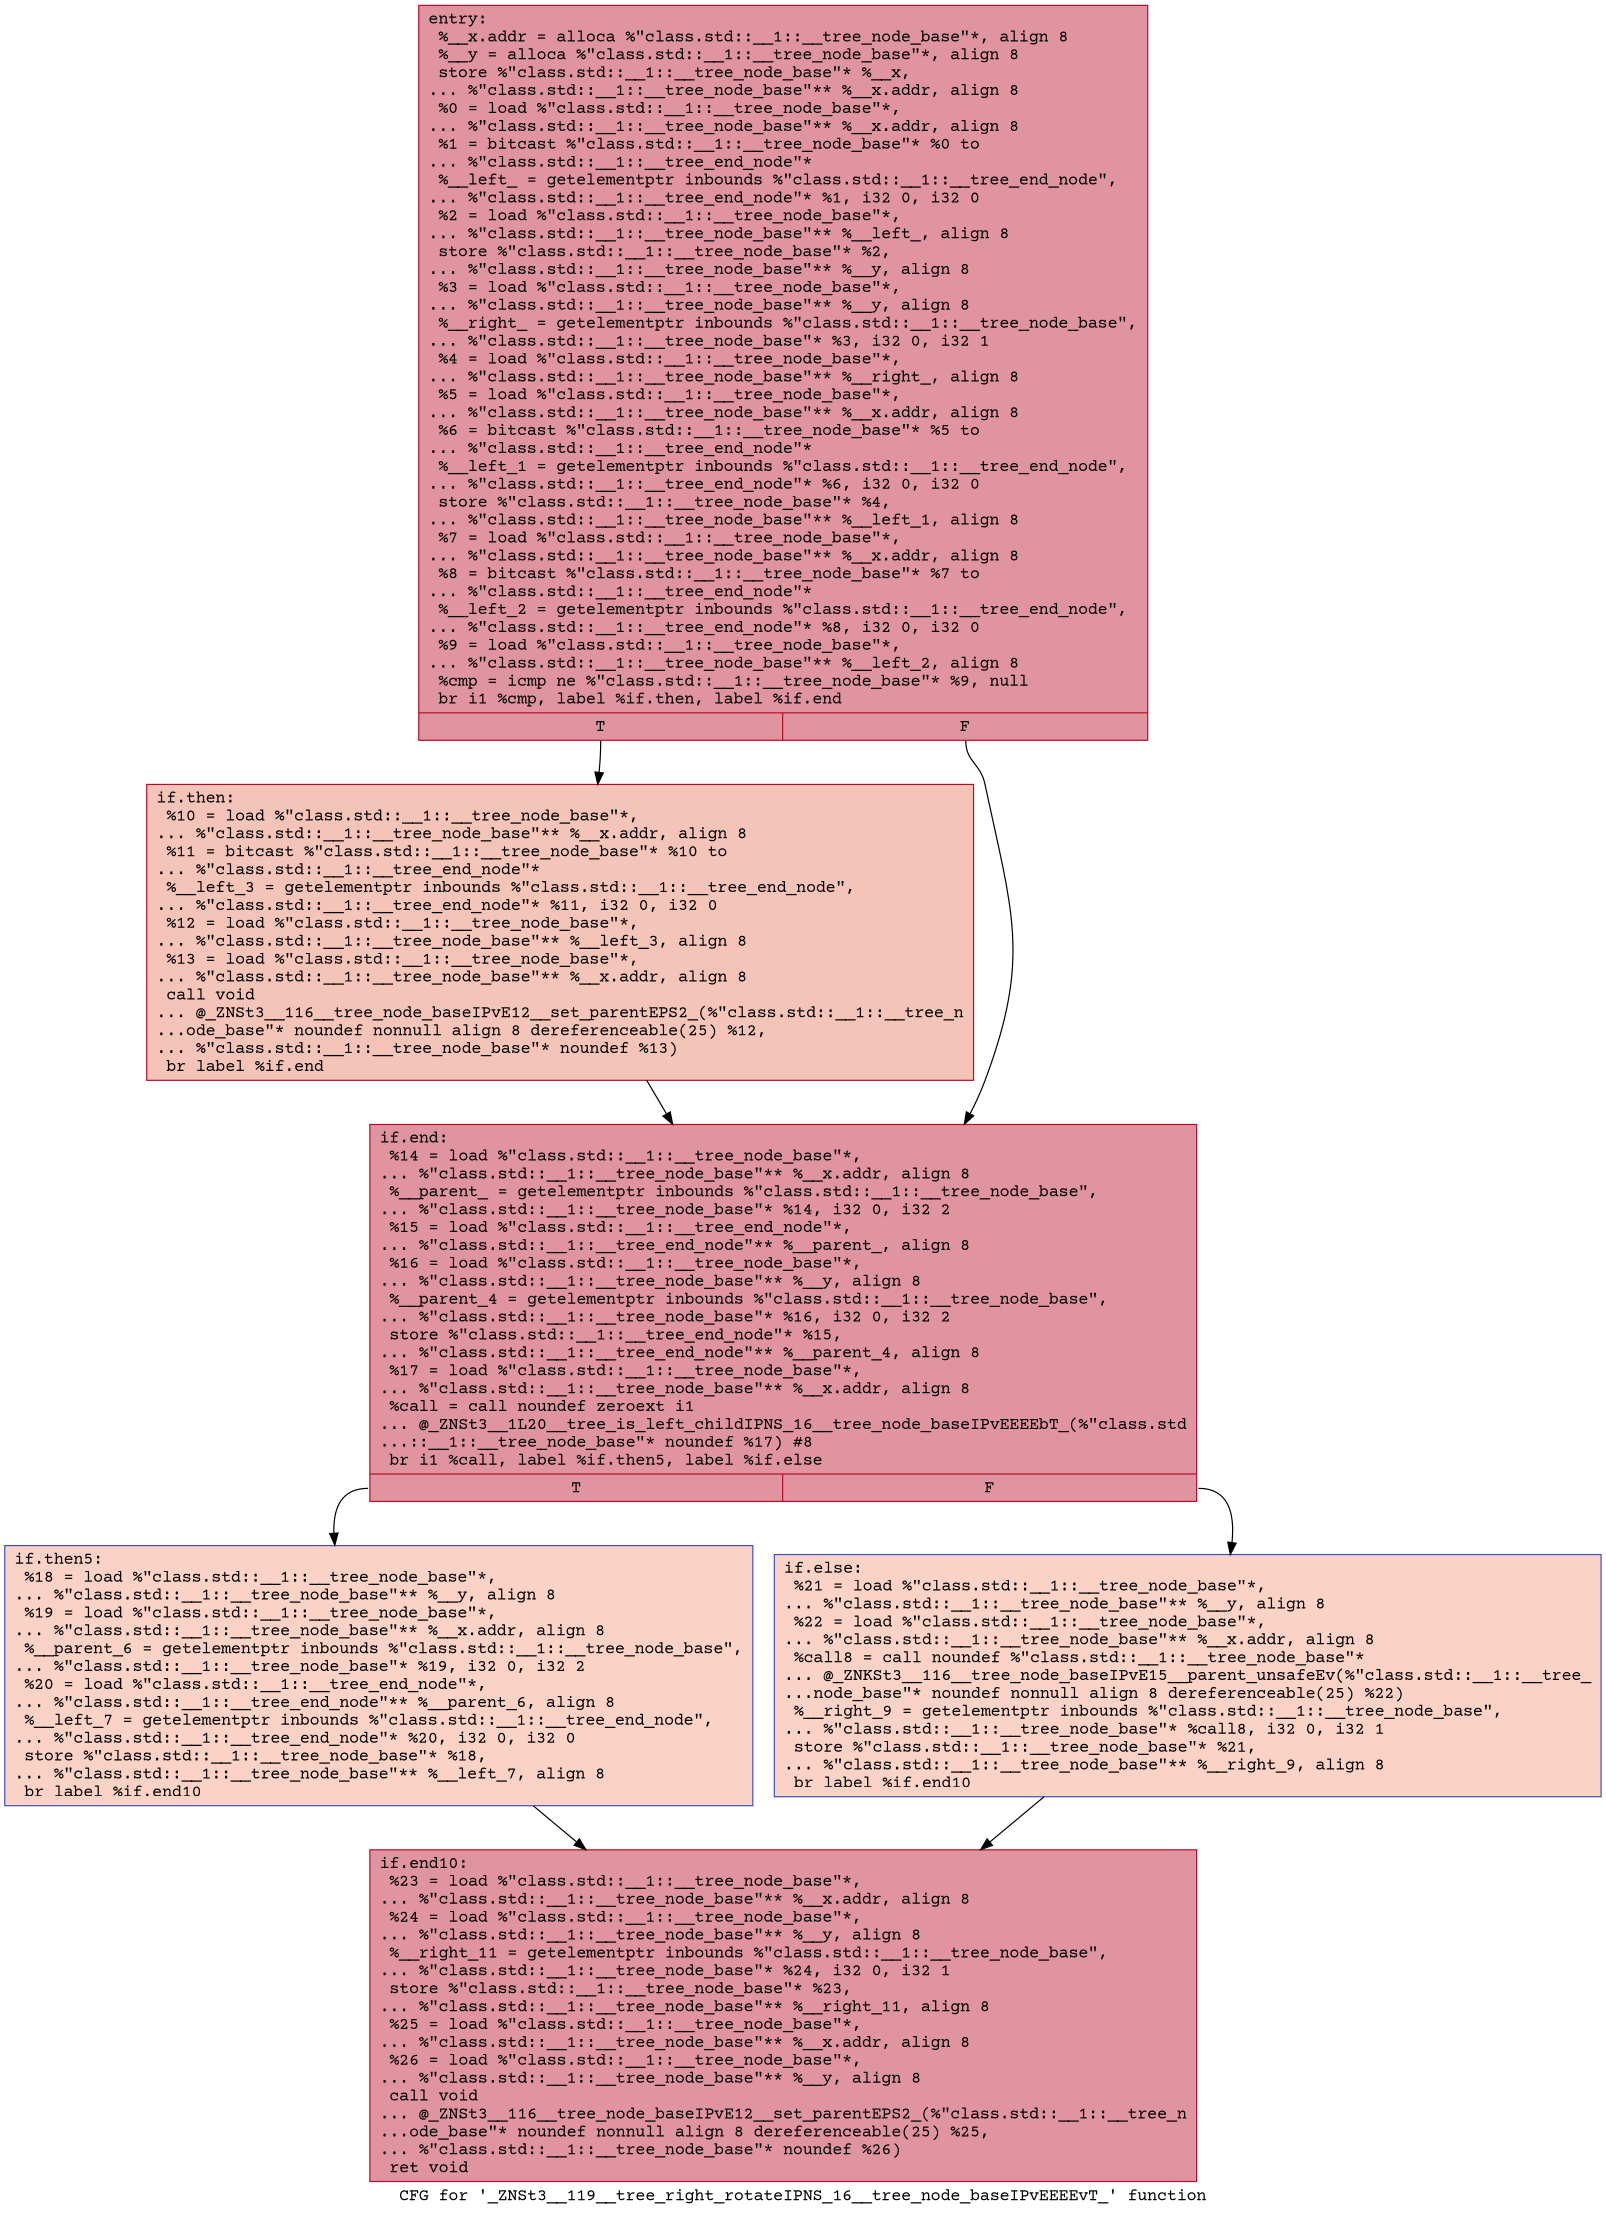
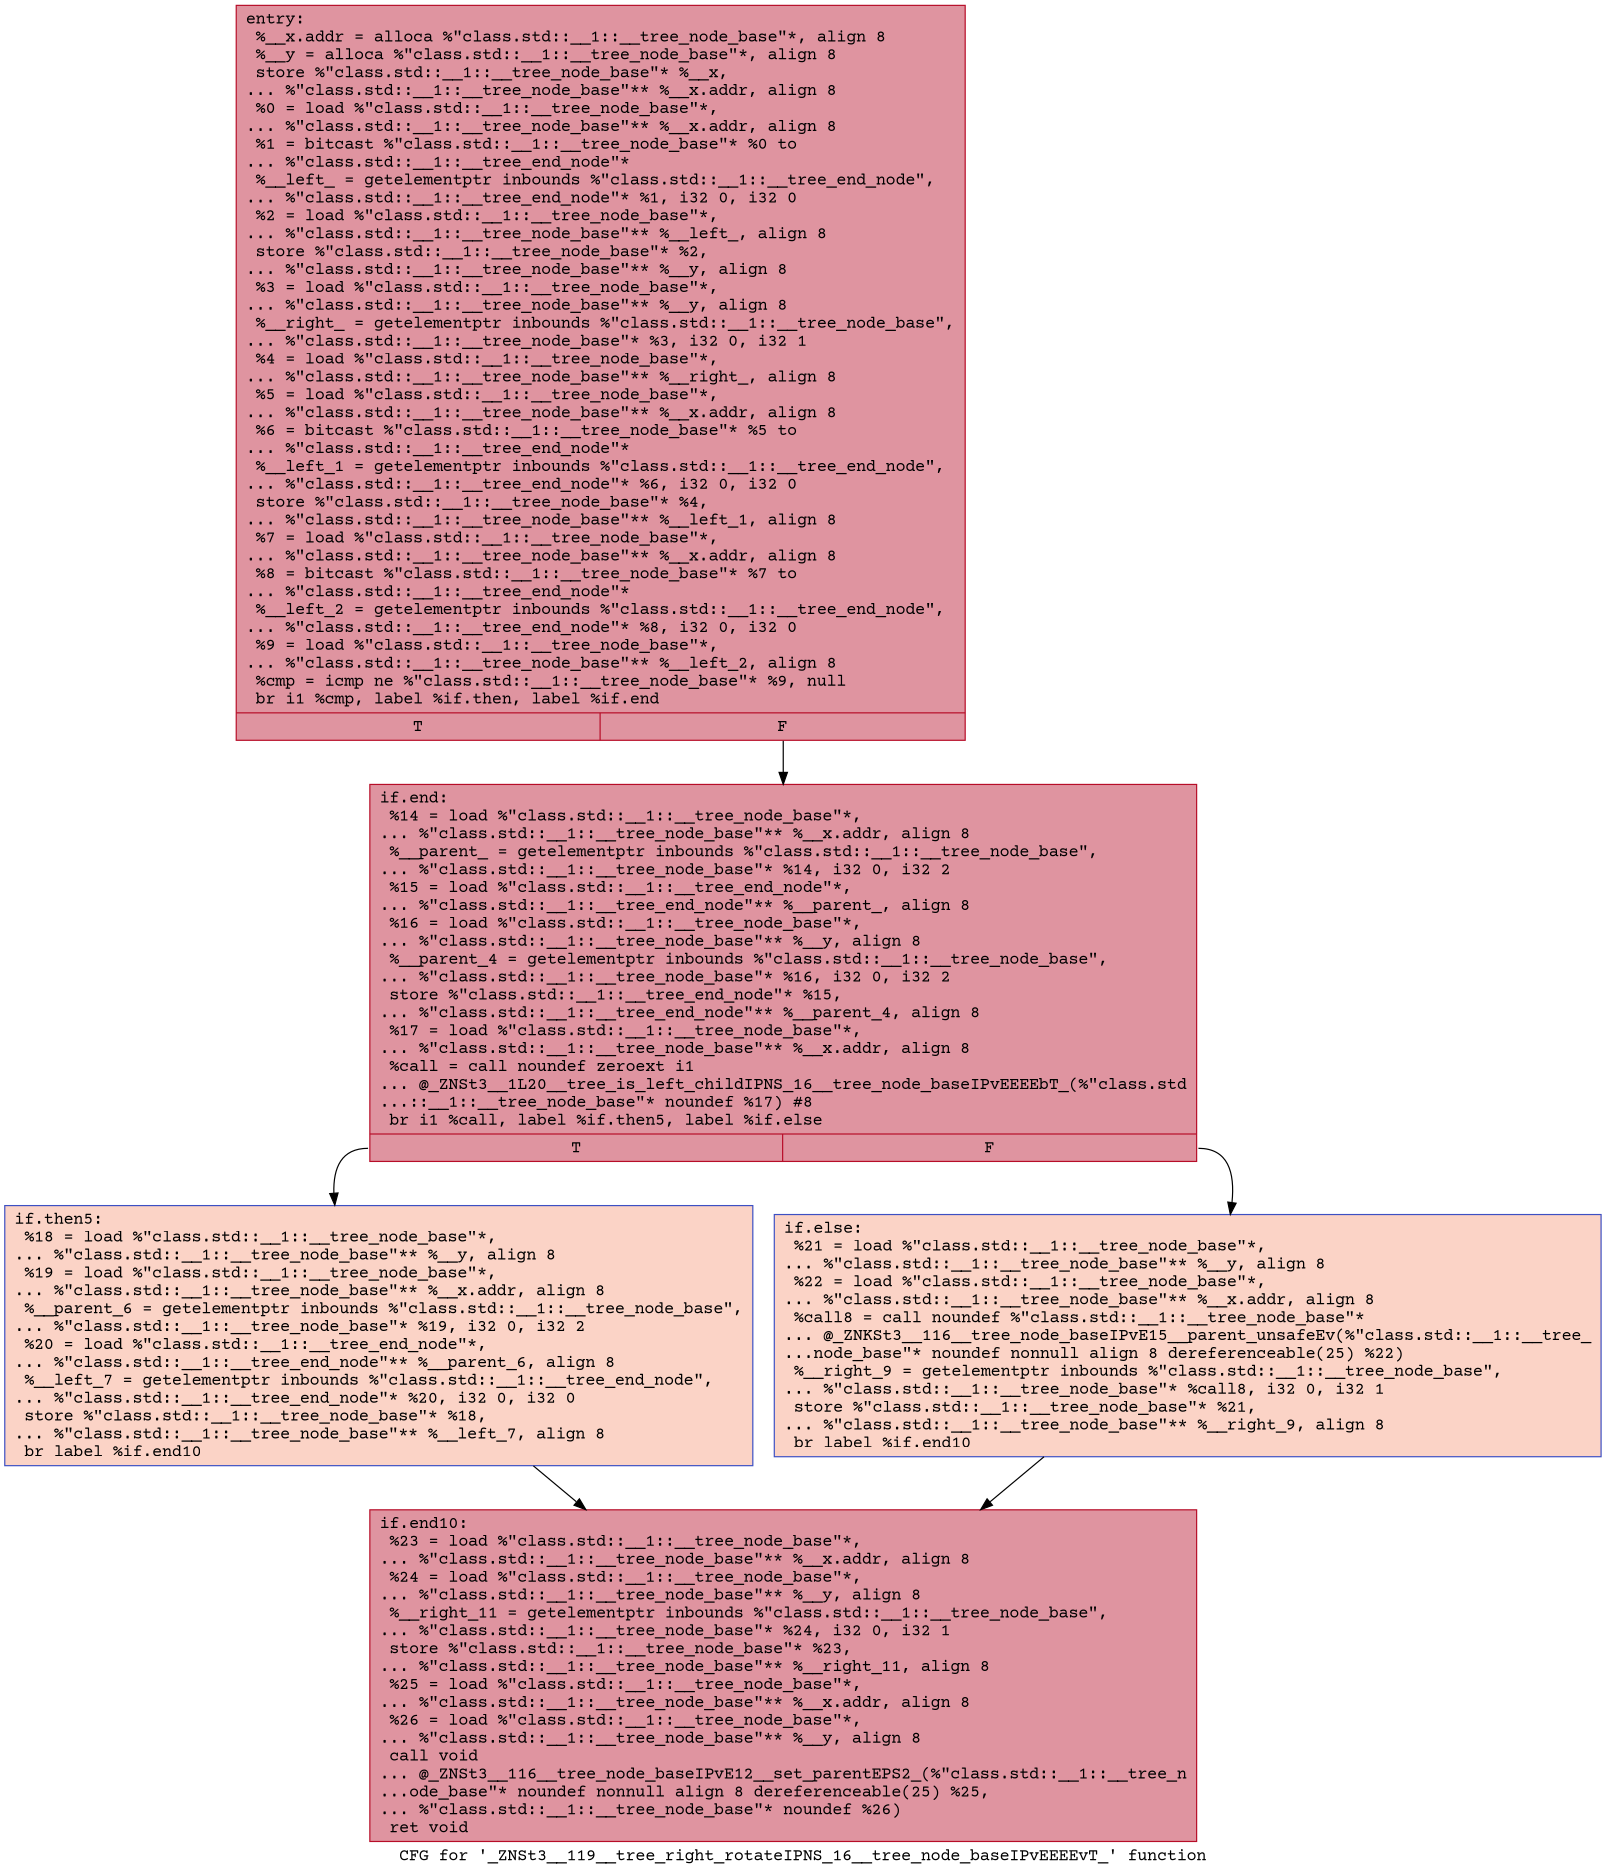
(560, 932) -> none
